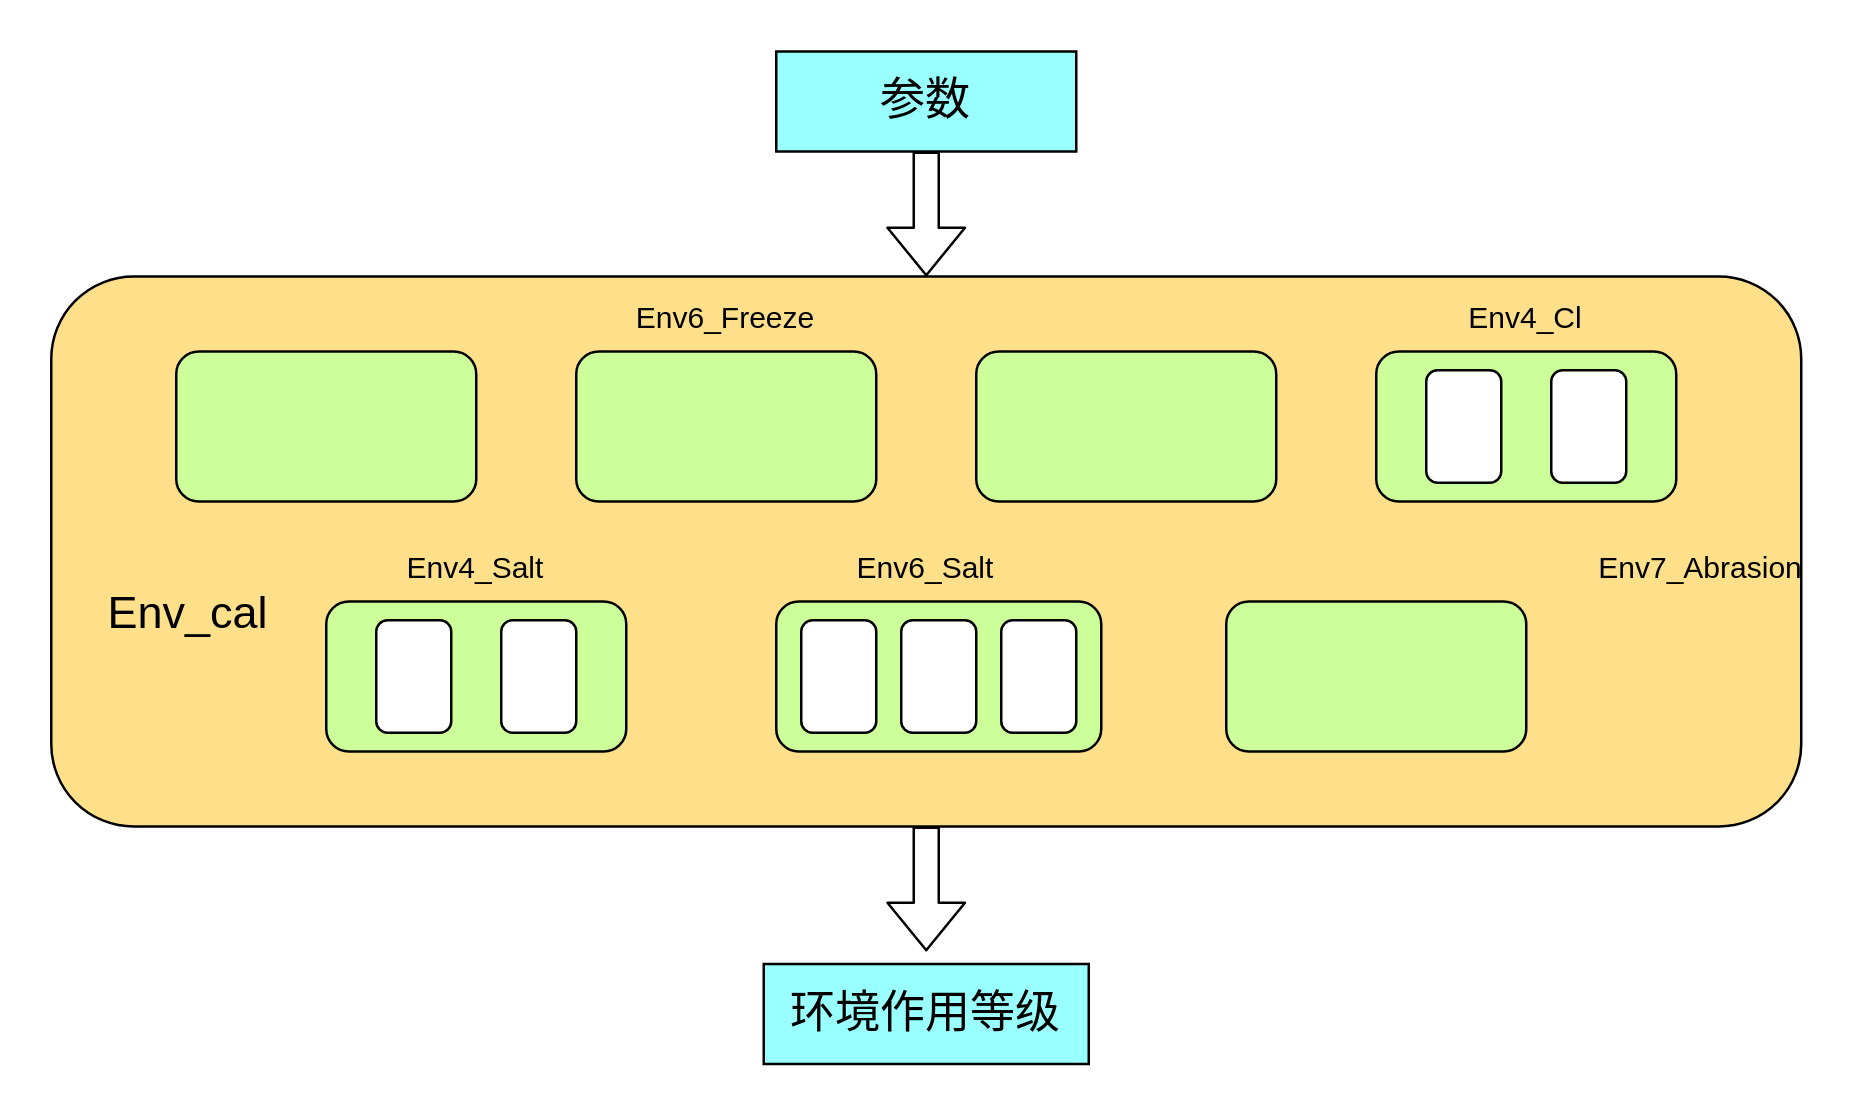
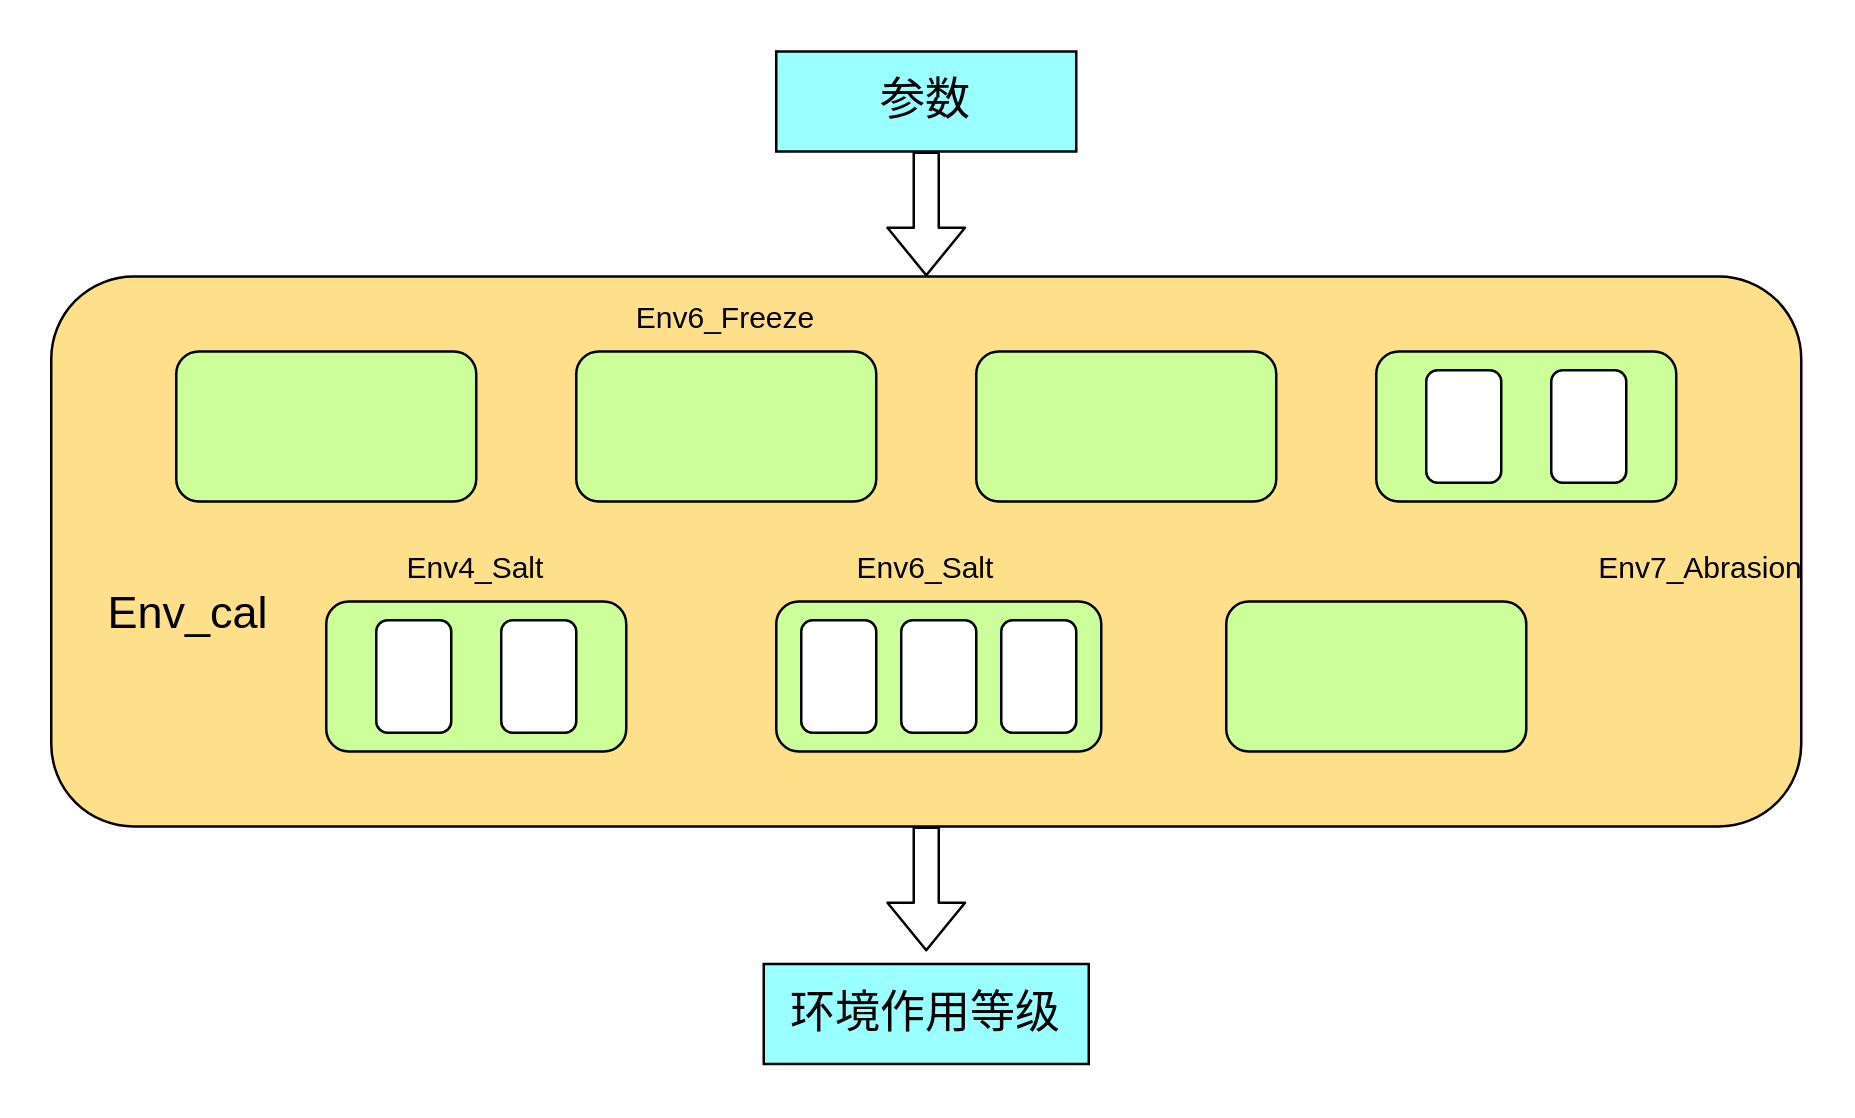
(1526, 314) -> none
